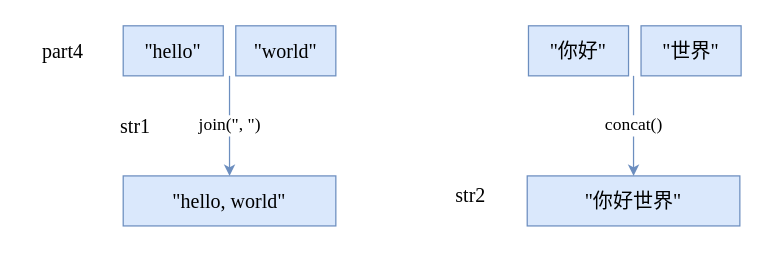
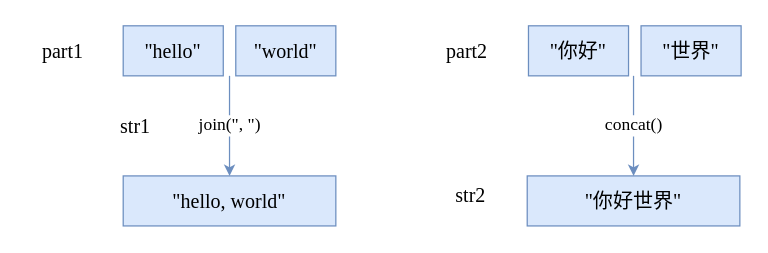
(63, 51) -> (63, 51)
none -> (467, 51)
